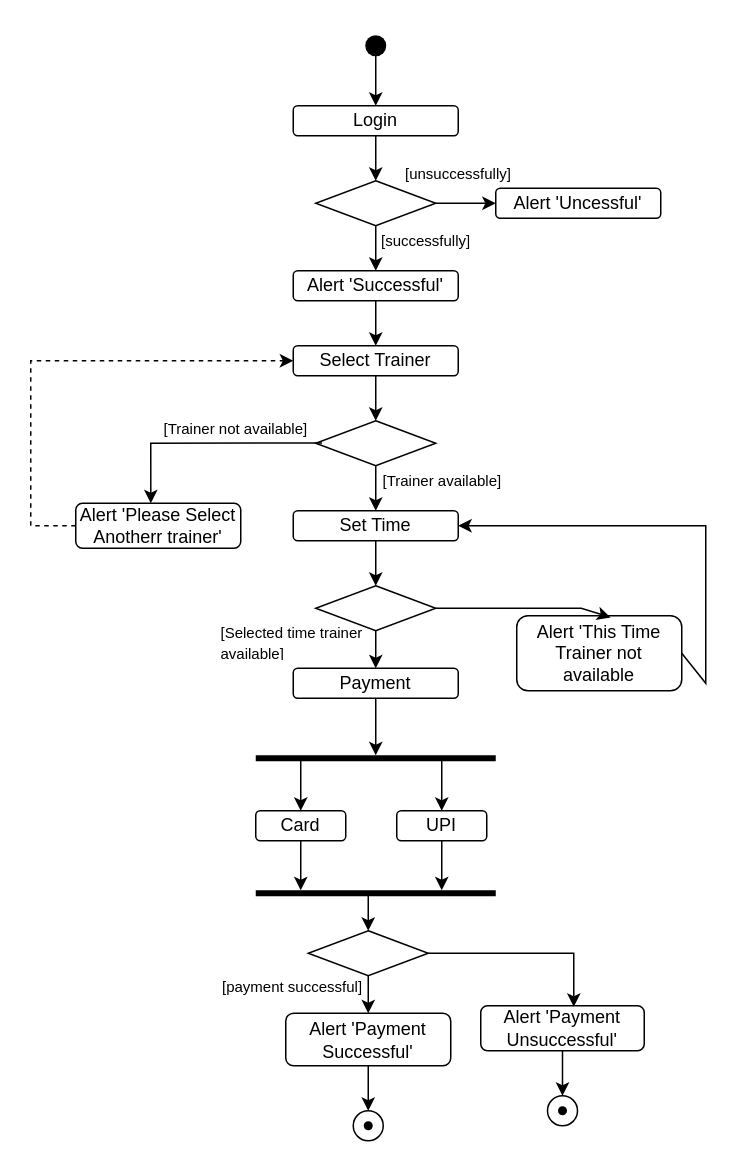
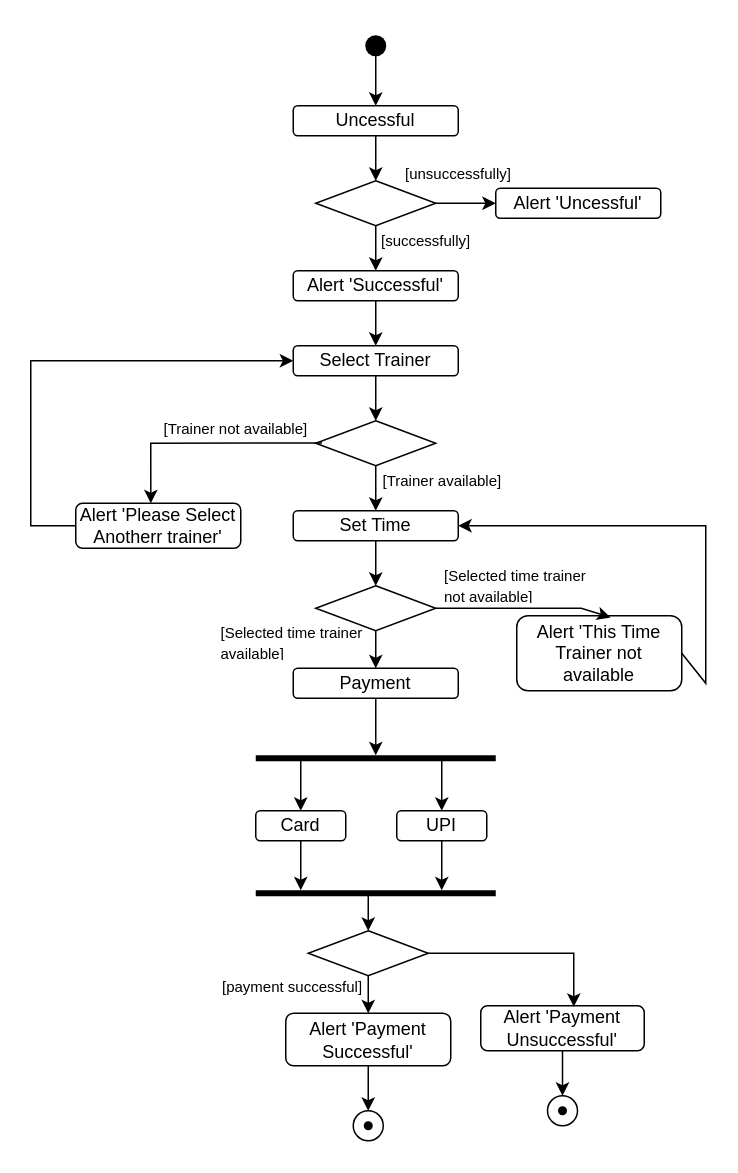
(376, 121) -> (376, 121)
(52, 361) -> (52, 361)
none -> (518, 583)
